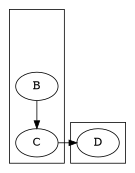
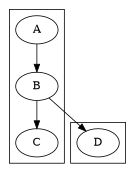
none -> (37, 30)
(64, 143) -> (69, 116)
